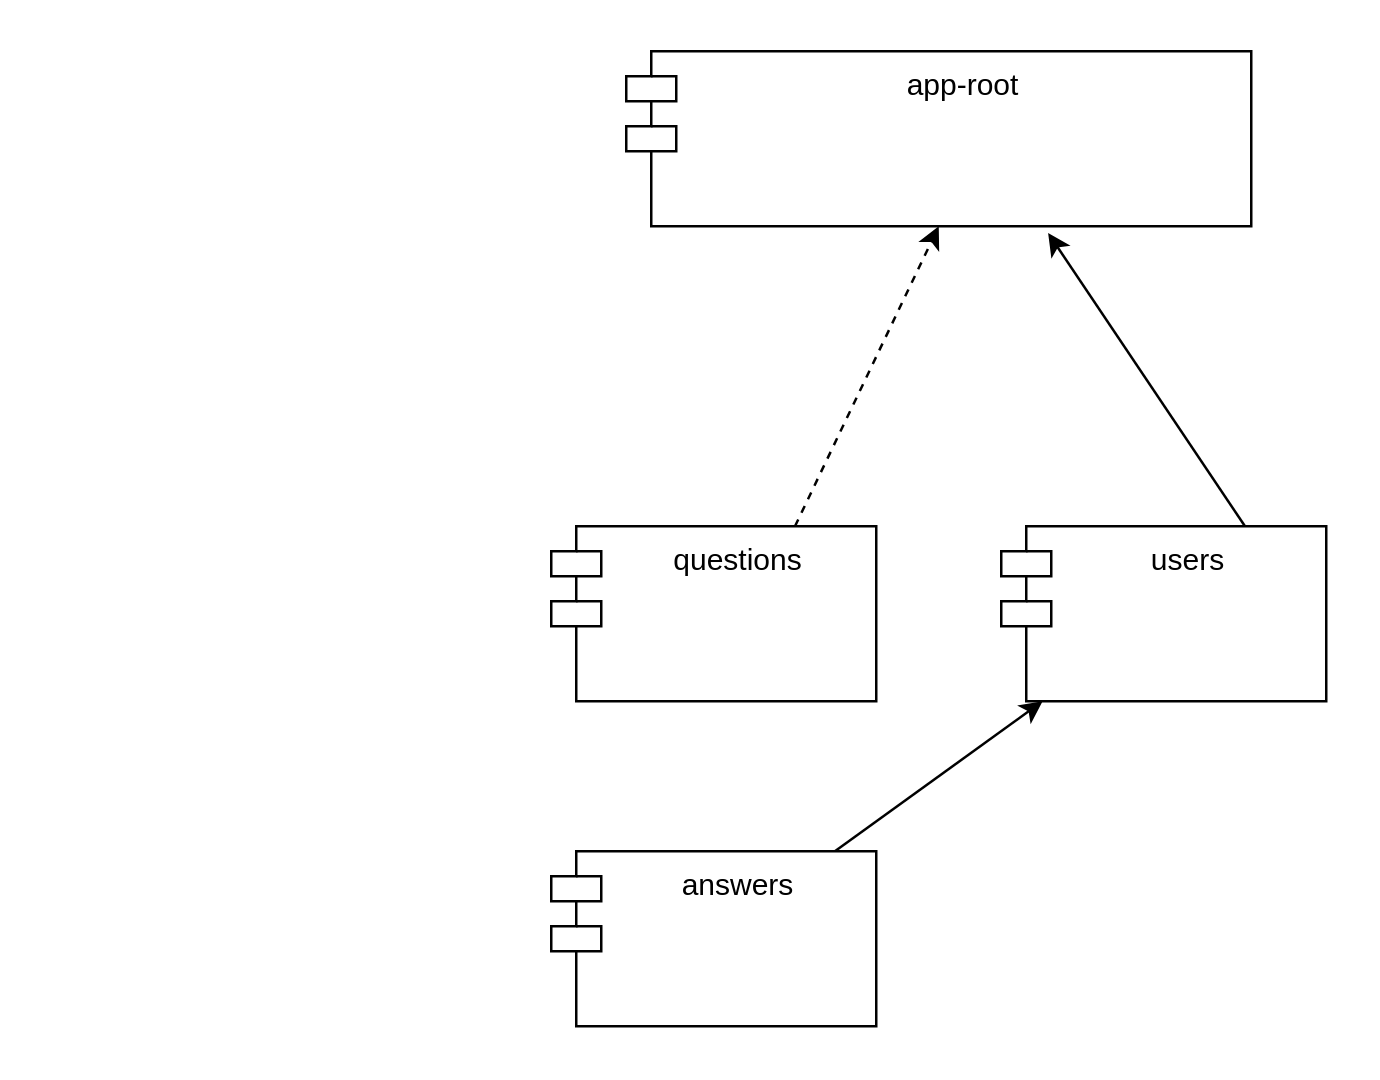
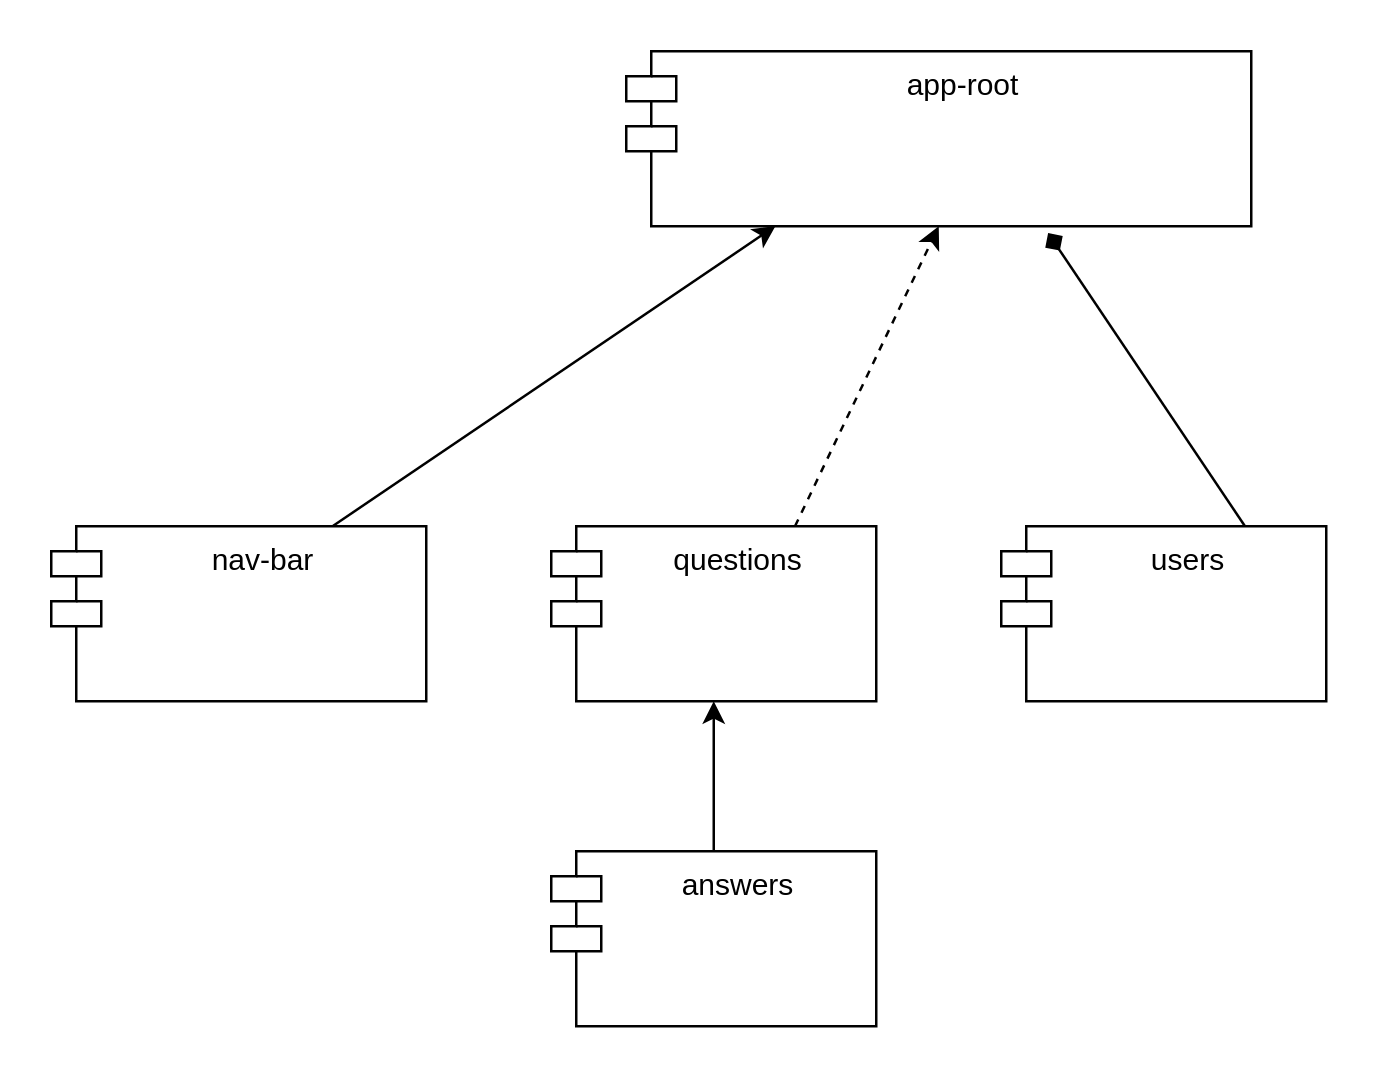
(1058, 248) -> (1059, 250)
none -> (547, 381)
none -> (239, 614)
(932, 781) -> (714, 784)
